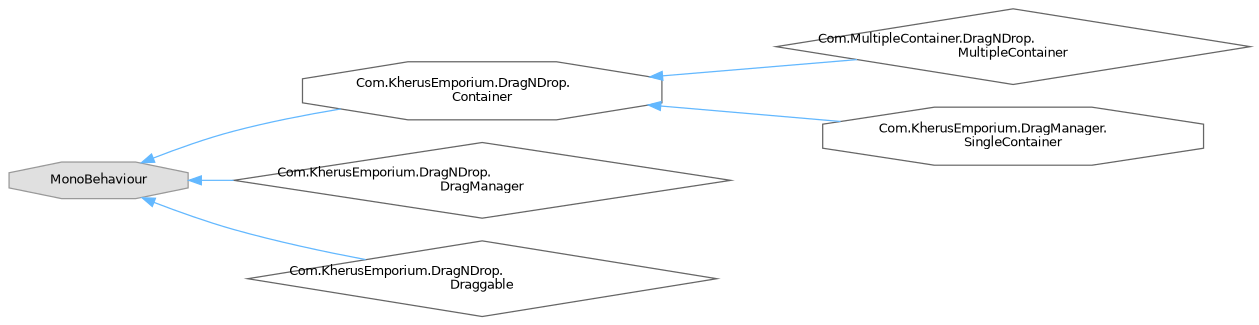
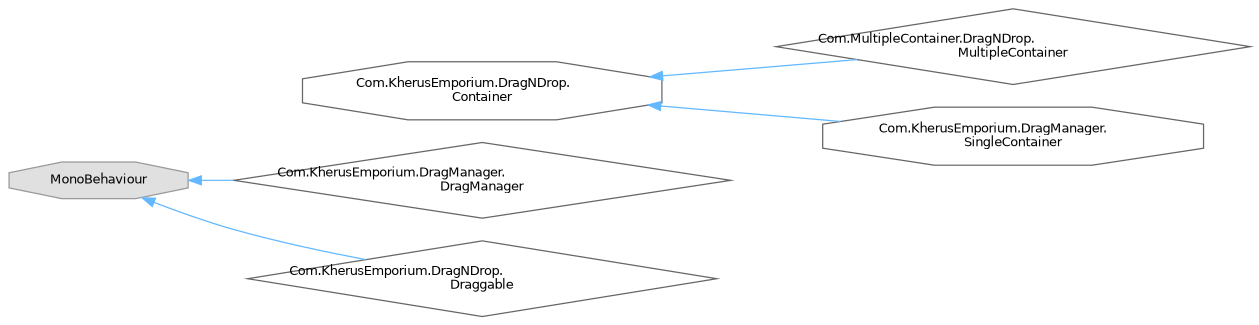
(246, 128) -> none
(482, 180) -> (482, 180)
